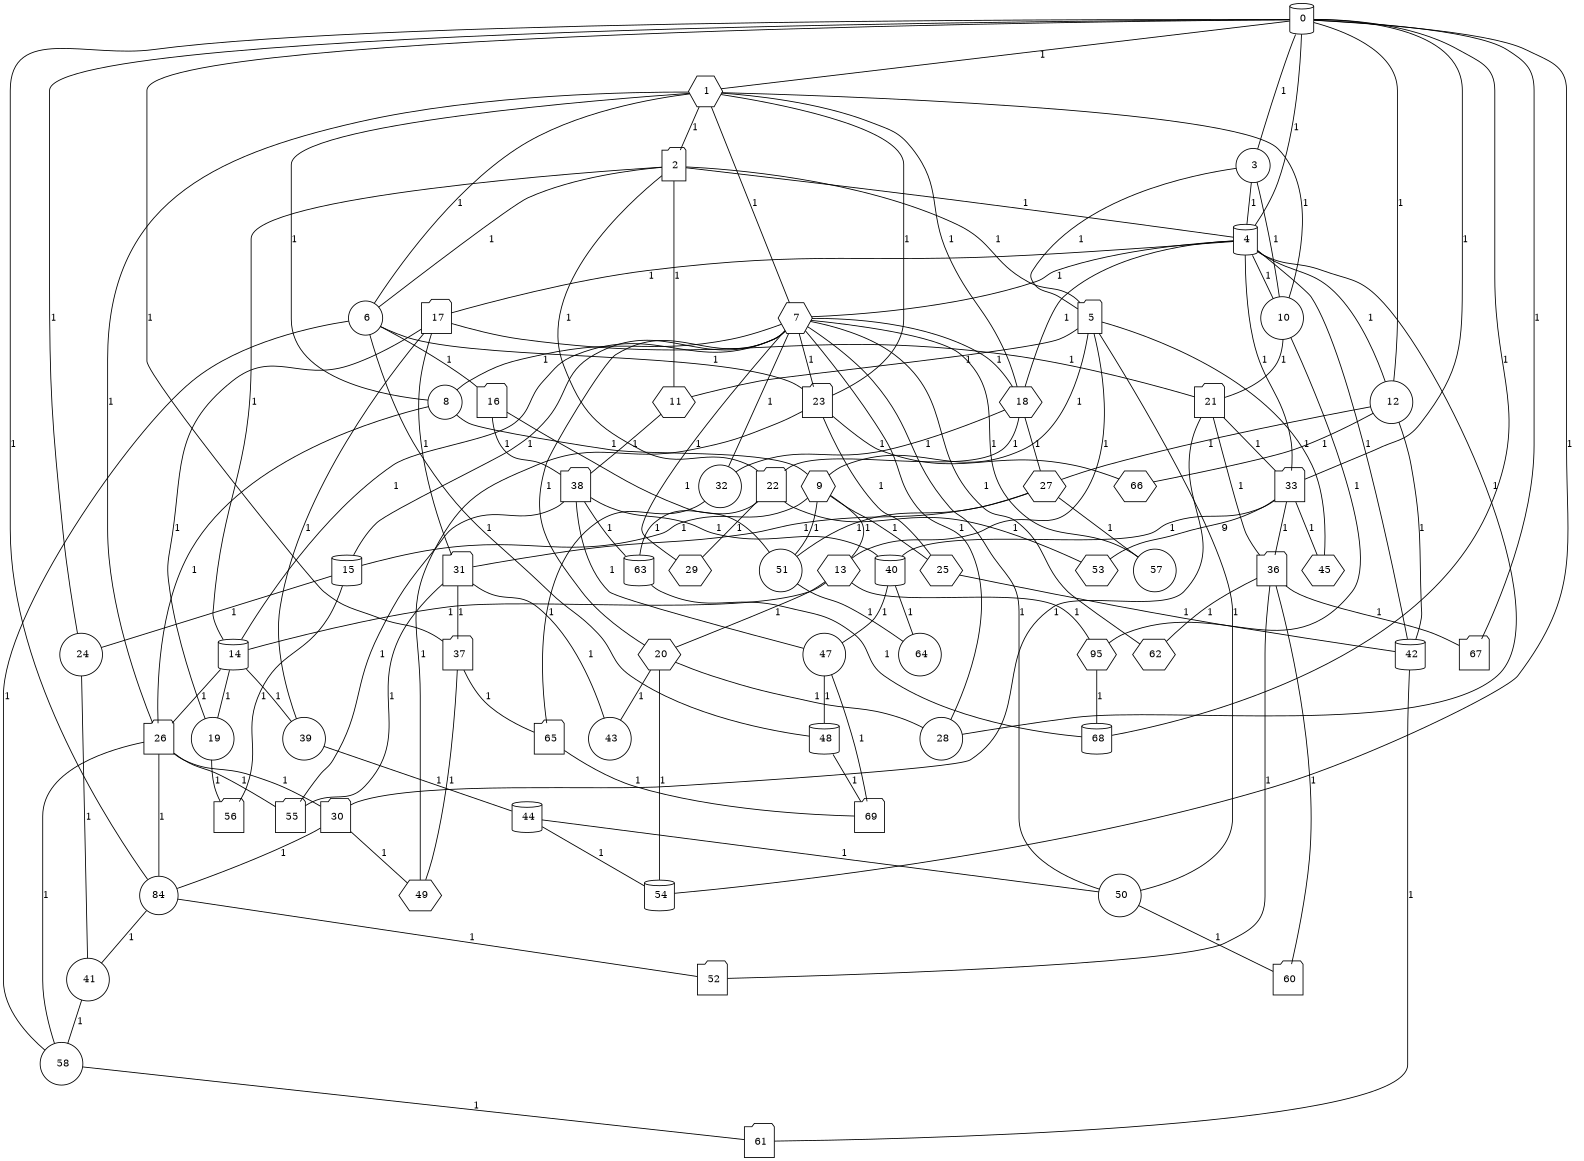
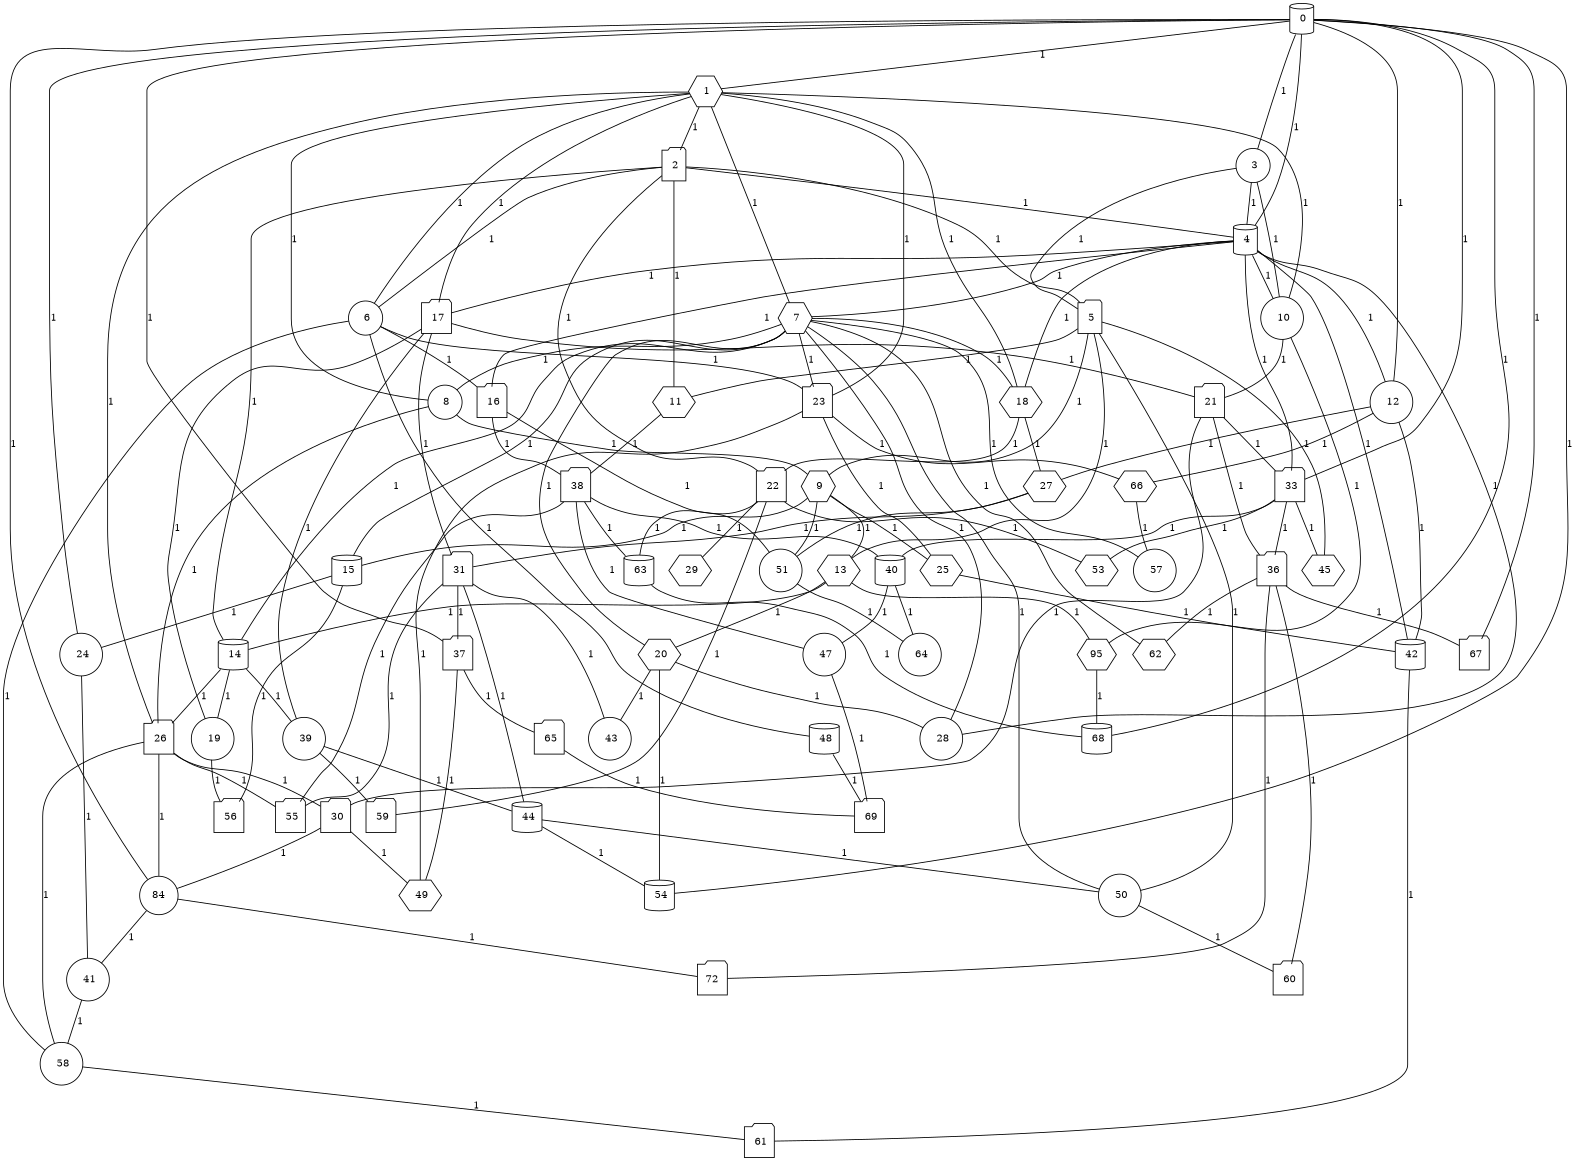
none -> (537, 169)
none -> (849, 285)
(692, 444) -> none
(720, 486) -> none
(1098, 527) -> (1140, 527)
(1225, 528) -> (1225, 528)
none -> (497, 693)
(824, 698) -> none
none -> (381, 817)
(712, 980) -> (712, 980)
